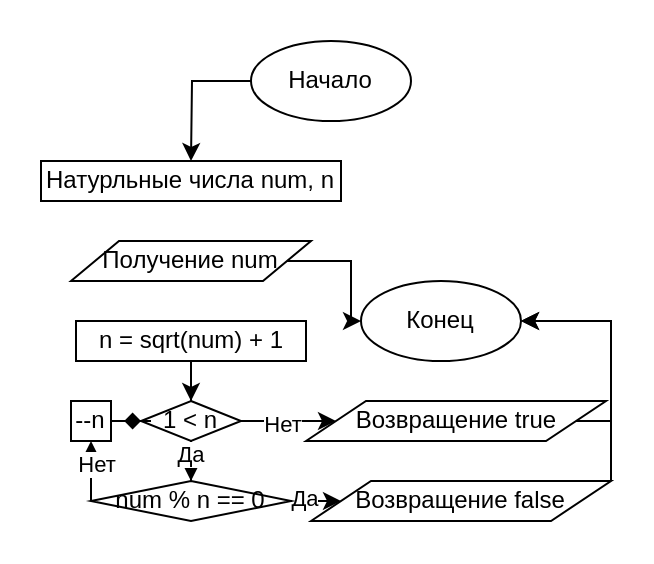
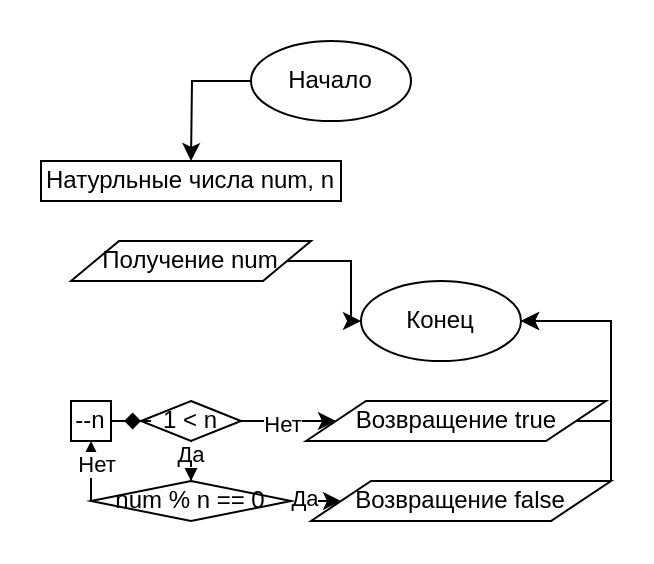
(191, 341) -> none
(191, 388) -> none
